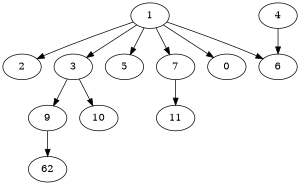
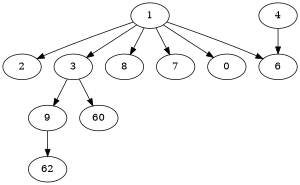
(124, 67) -> (124, 67)
(99, 118) -> (99, 118)
(176, 118) -> none
